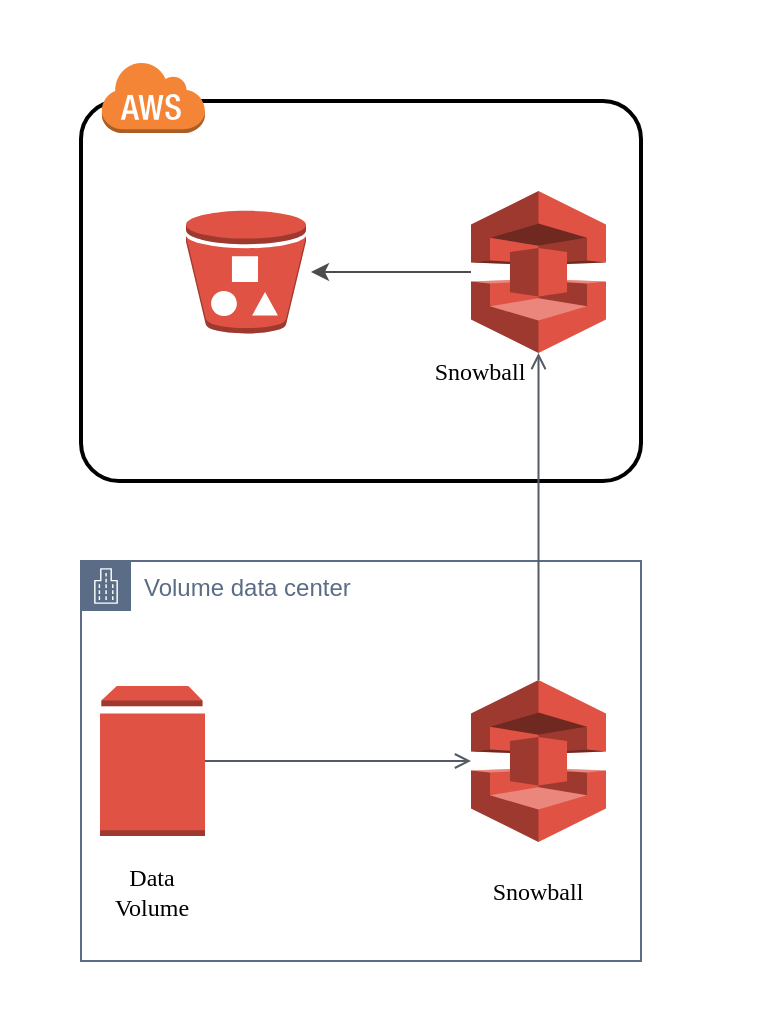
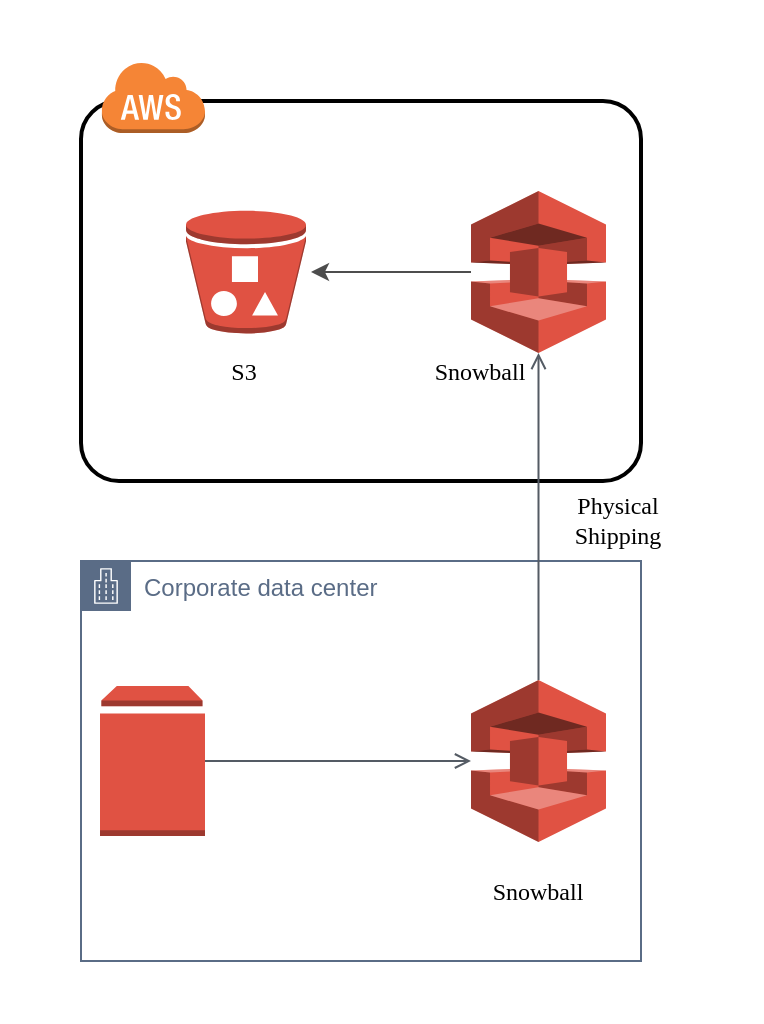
none -> (245, 373)
none -> (619, 521)
(257, 589) -> (280, 589)
(154, 893) -> none
